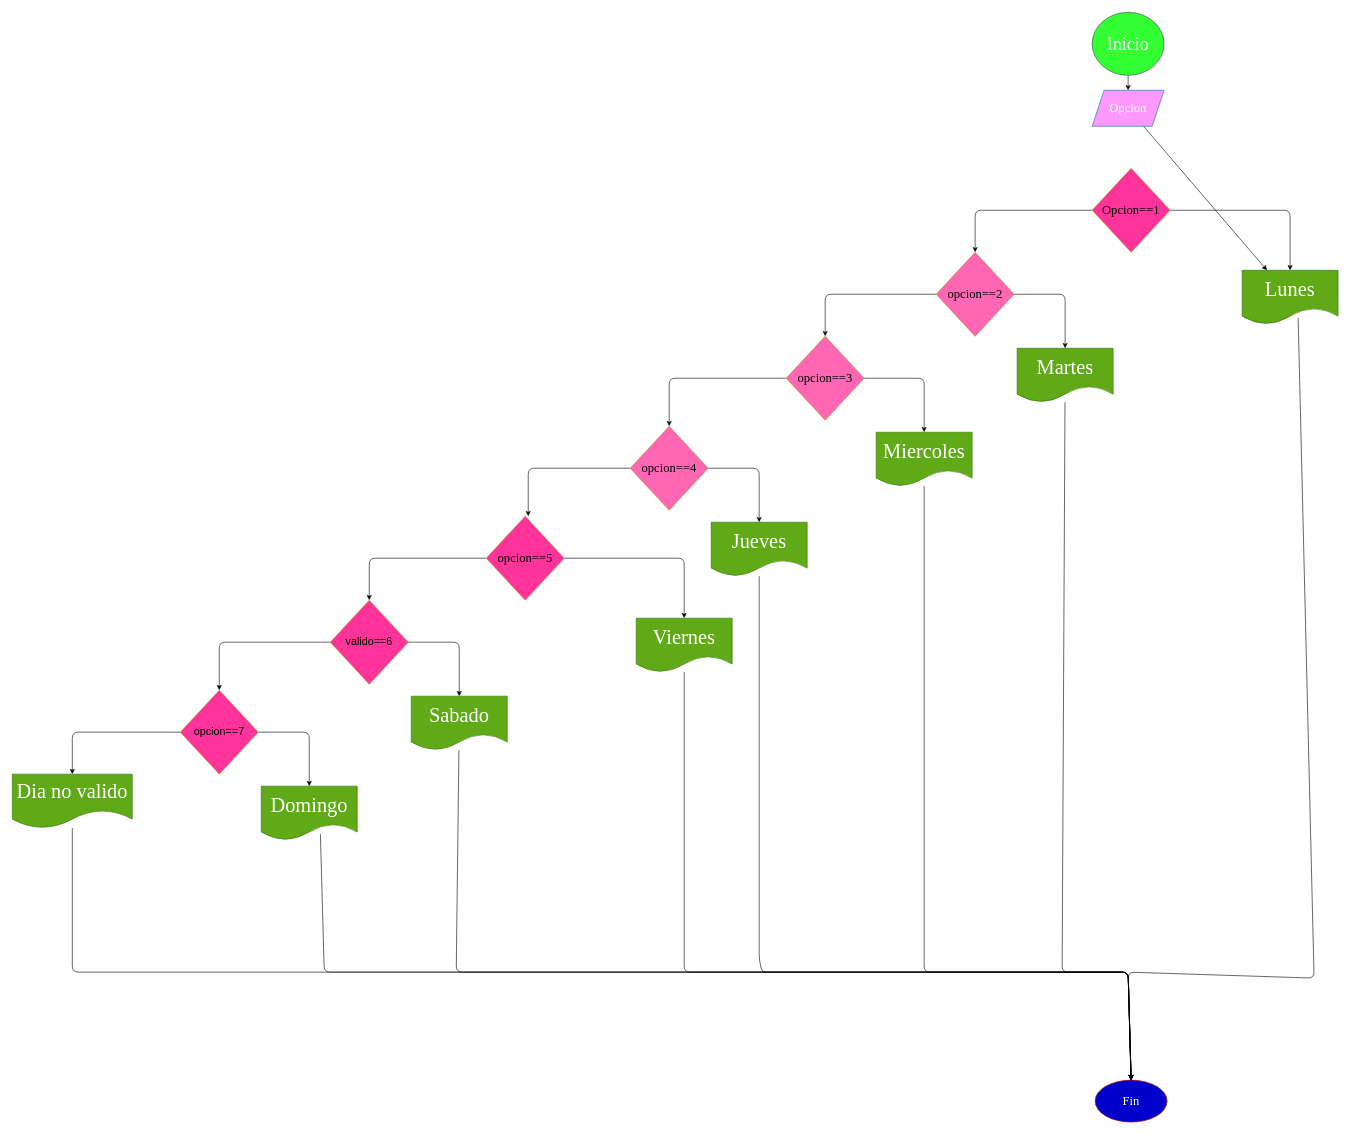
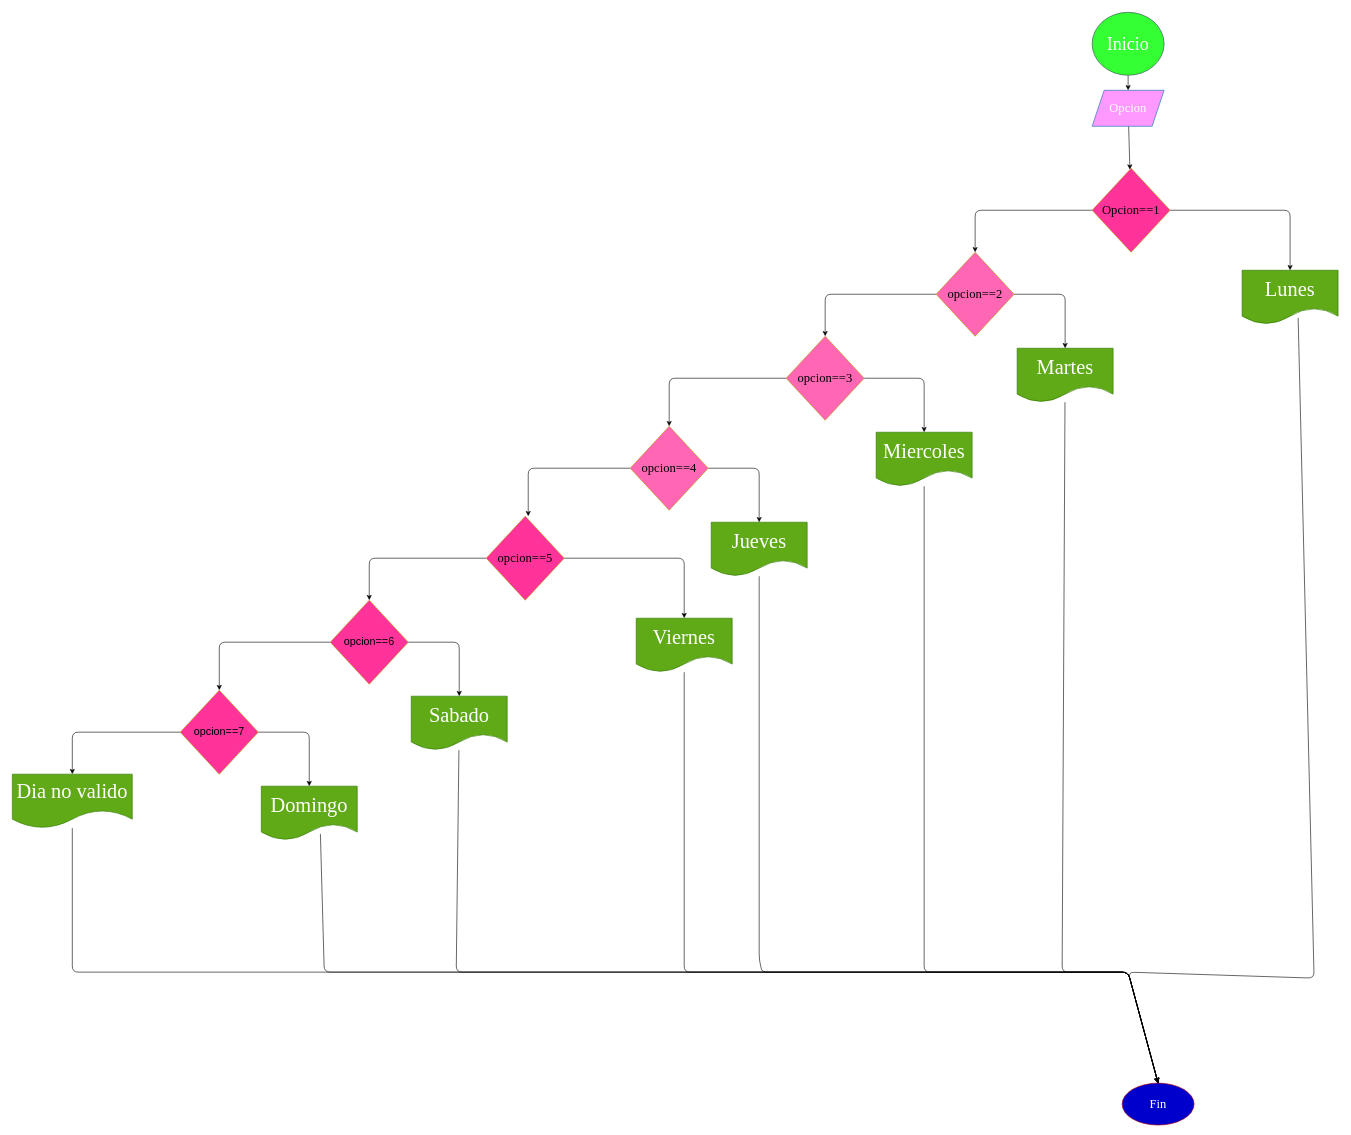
(1204, 196) -> (1130, 157)
(369, 642) -> (369, 642)
(1131, 1101) -> (1158, 1104)
